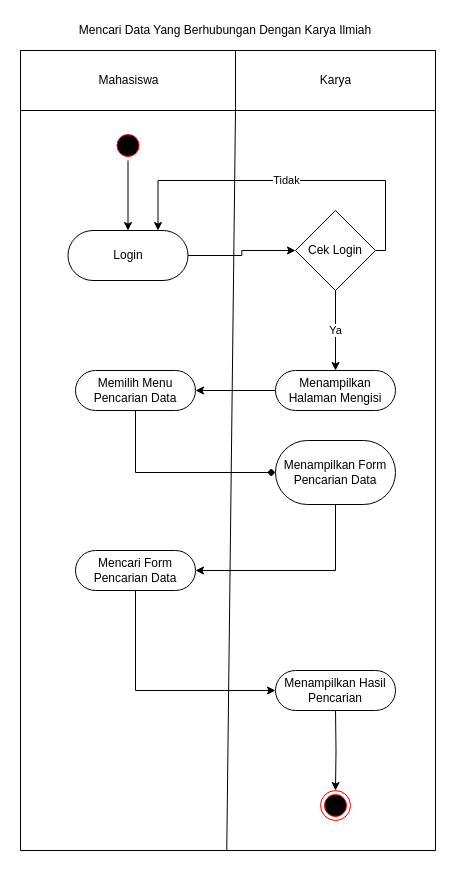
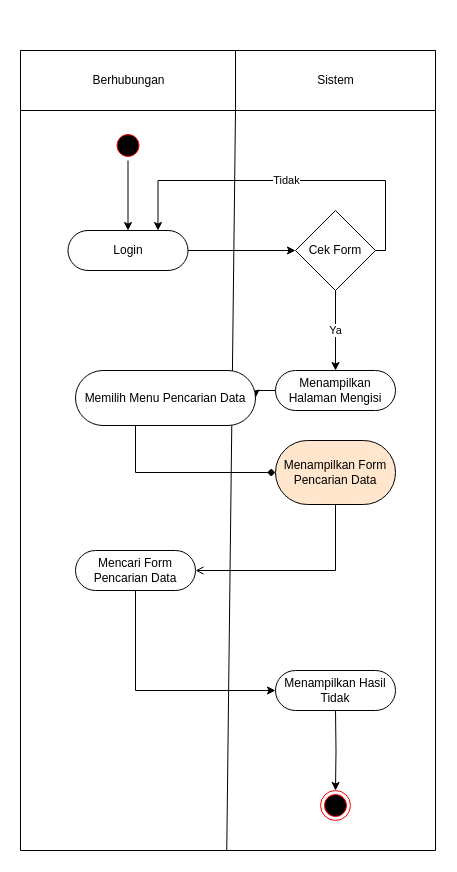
(226, 31) -> none
(129, 81) -> (129, 81)
(336, 81) -> (336, 81)
(336, 251) -> (336, 251)
(128, 256) -> (128, 251)
(136, 391) -> (166, 398)
(336, 473) -> (336, 473)
(203, 571) -> (201, 571)
(336, 691) -> (336, 691)
